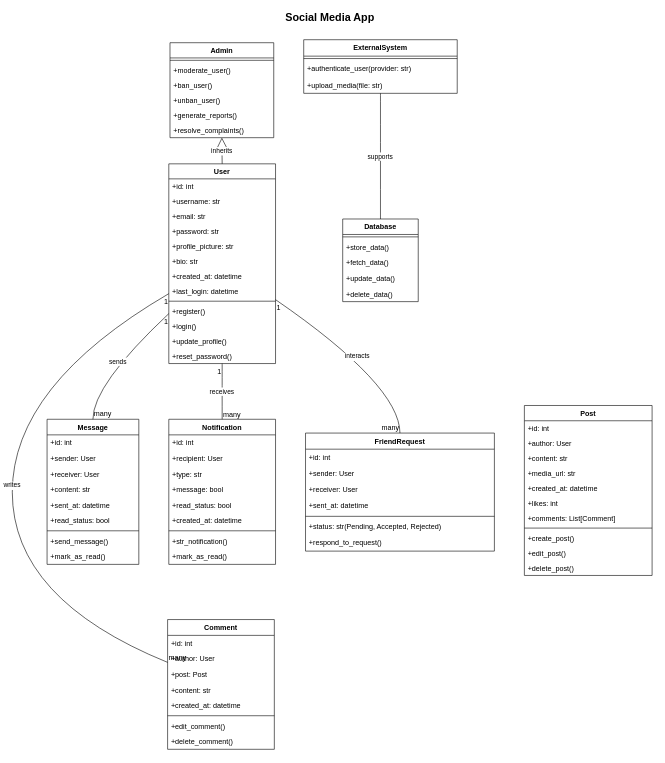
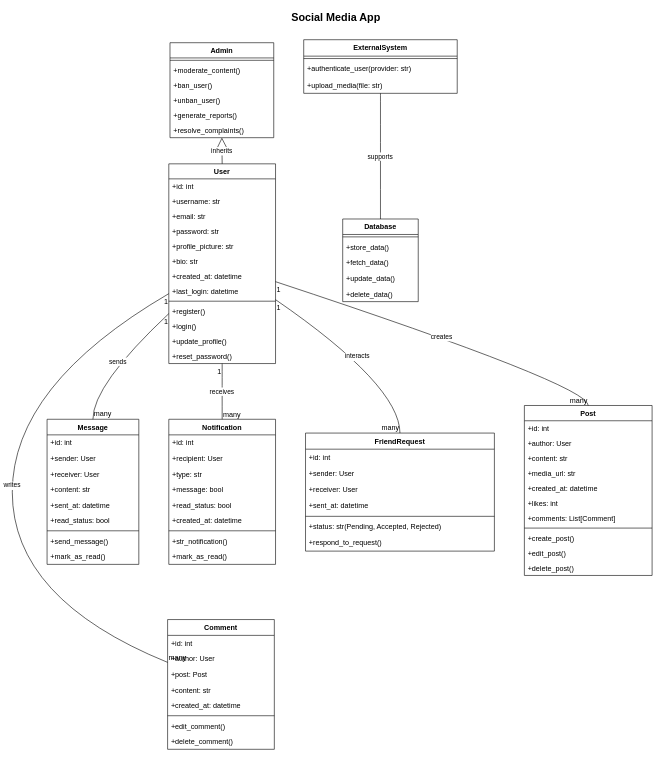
(330, 21) -> (336, 21)
(206, 70) -> (212, 70)
none -> (435, 336)
